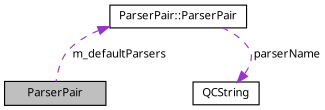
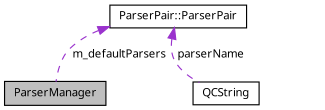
(247, 45) -> (178, 65)
(55, 93) -> (55, 93)
